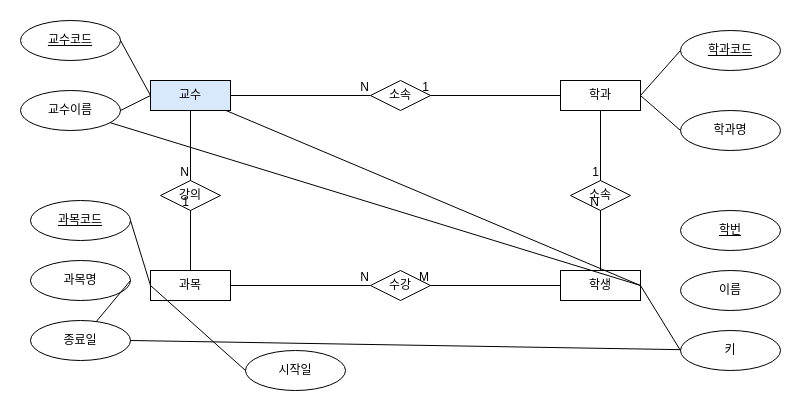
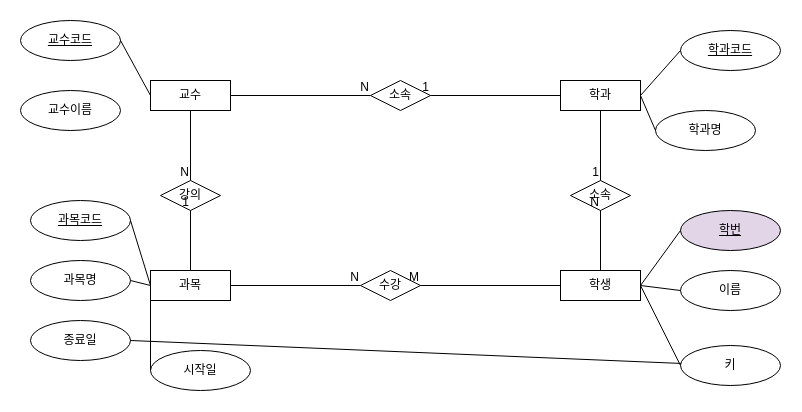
(191, 96) -> (191, 96)
(135, 103) -> none
(731, 131) -> (706, 131)
(427, 195) -> (661, 257)
(372, 203) -> (662, 288)
(731, 231) -> (731, 231)
(401, 286) -> (391, 286)
(114, 301) -> (140, 283)
(731, 351) -> (731, 366)
(296, 371) -> (201, 371)
